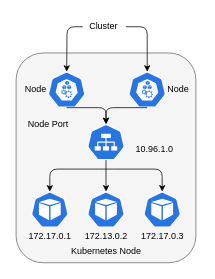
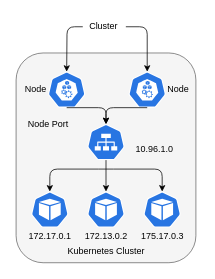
(163, 237) -> (163, 237)
(107, 252) -> (107, 252)
